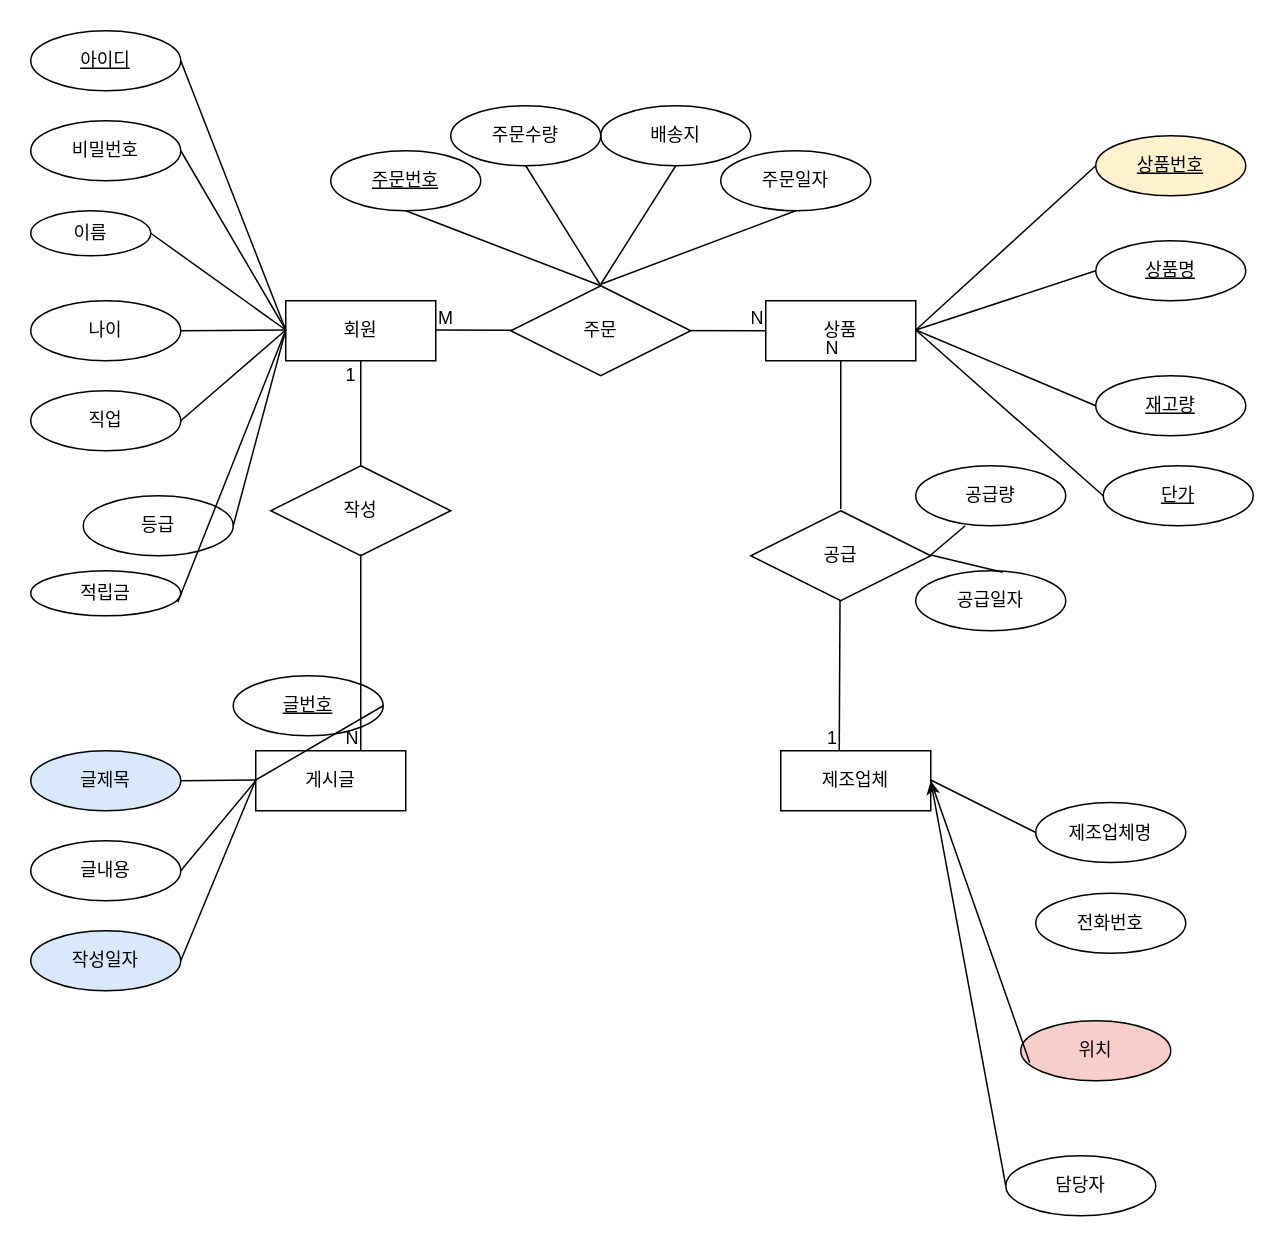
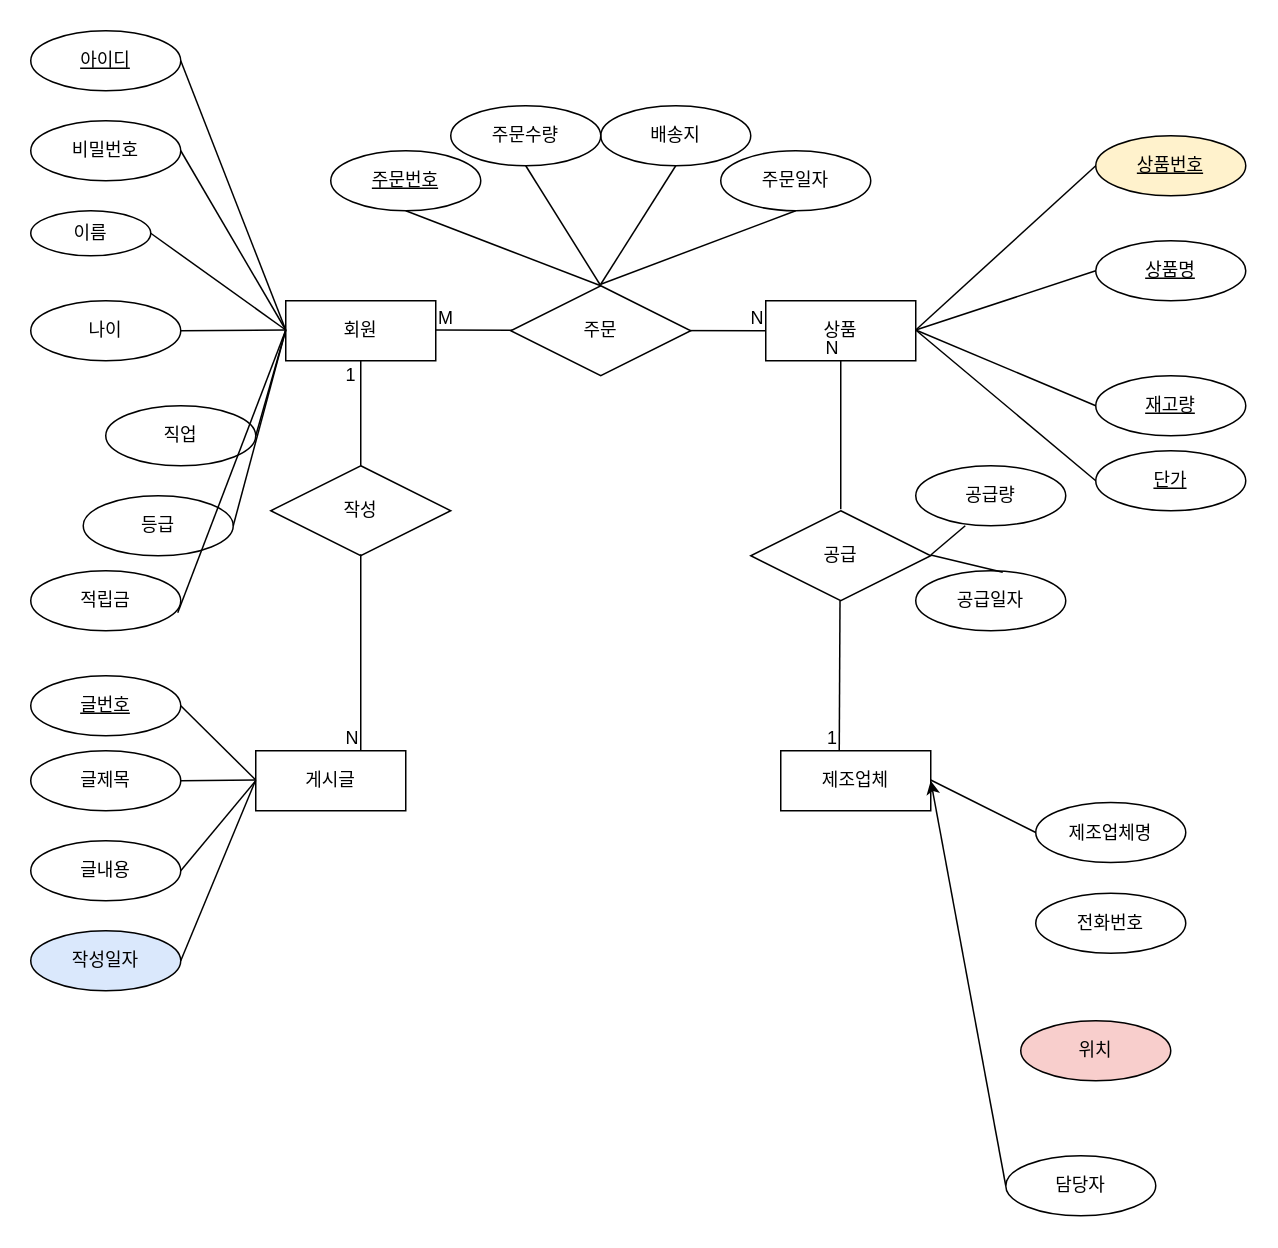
(106, 421) -> (181, 436)
(1178, 496) -> (1171, 481)
(106, 593) -> (106, 601)
(308, 706) -> (106, 706)
(106, 781) -> (106, 781)
(982, 926) -> none
